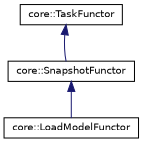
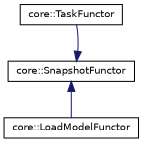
(65, 48) -> (78, 38)
